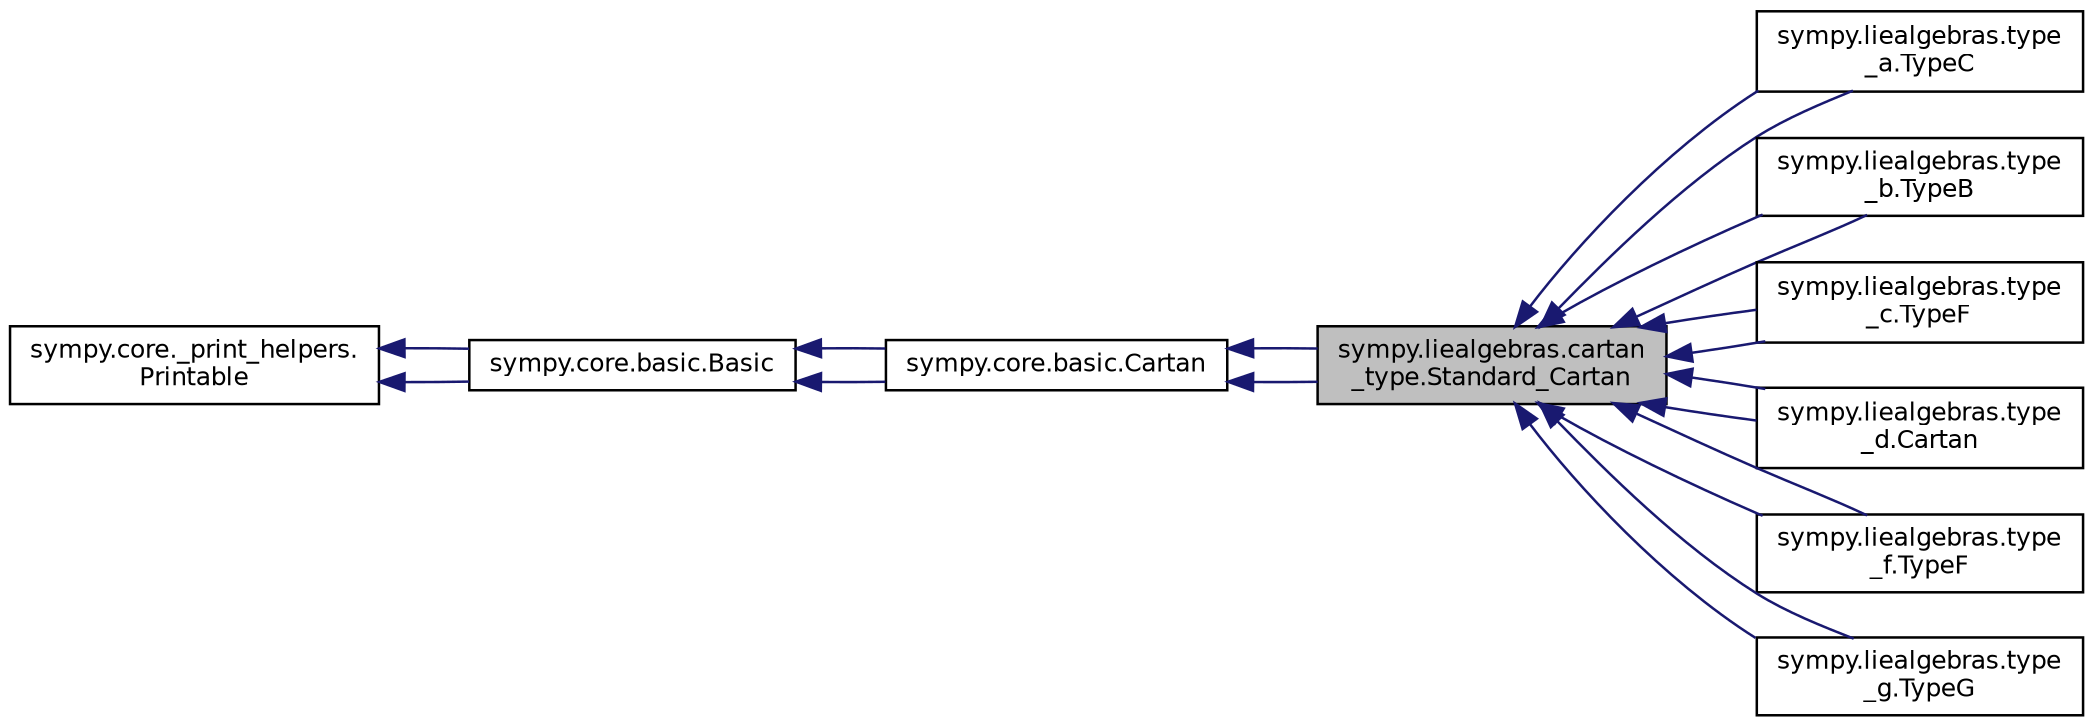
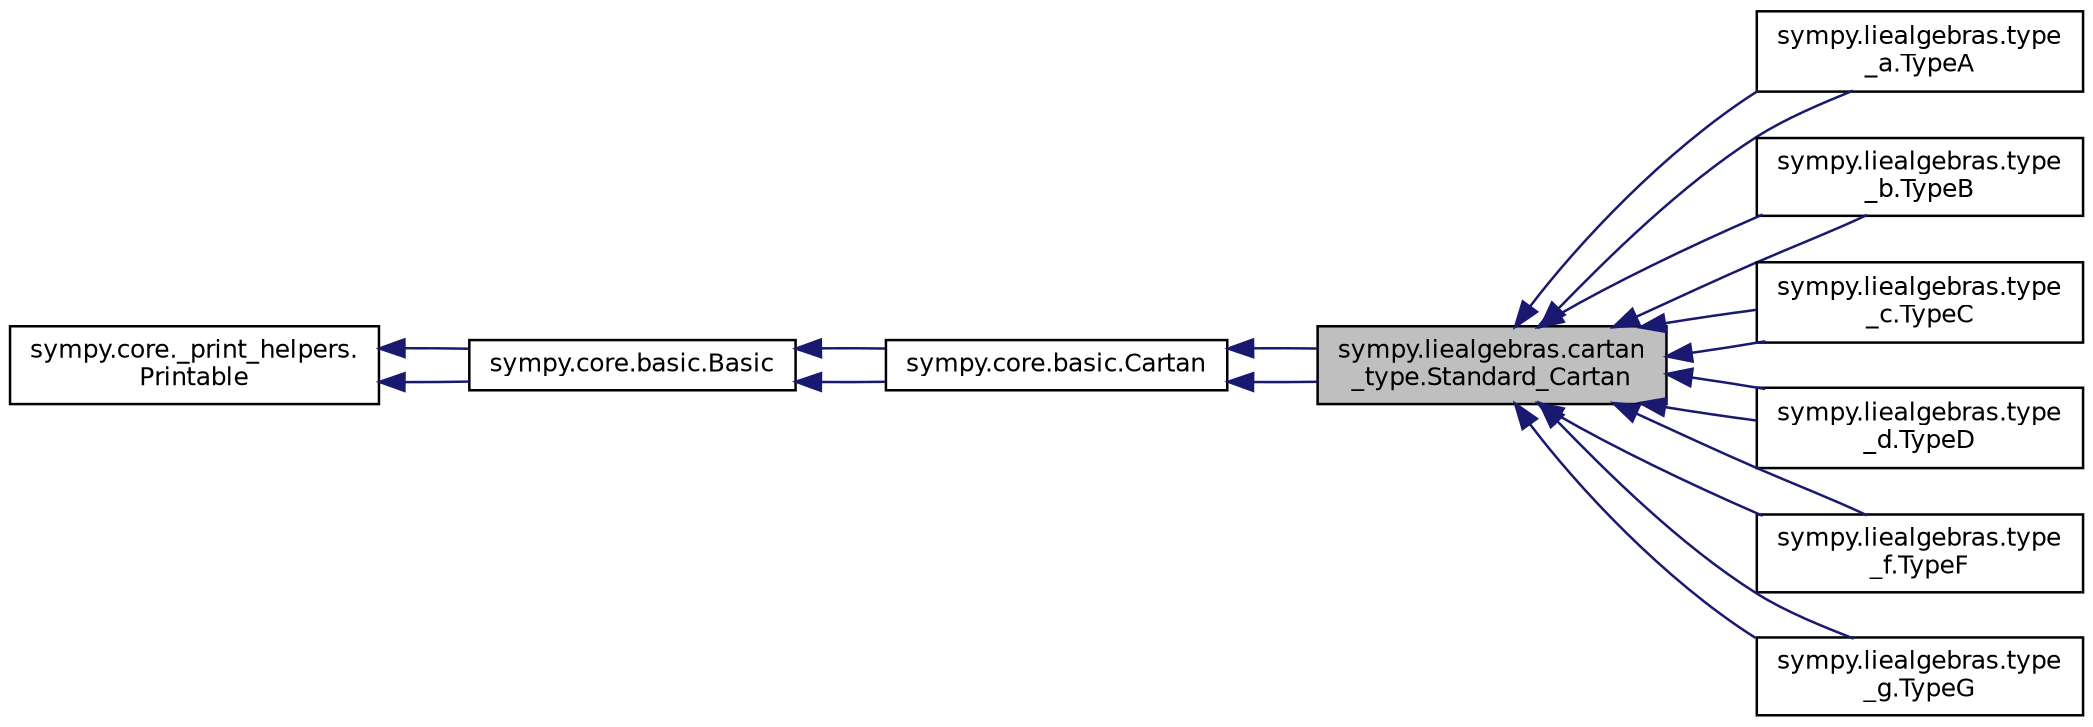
(1920, 51) -> (1920, 51)
(1920, 302) -> (1920, 302)
(1920, 428) -> (1920, 428)
